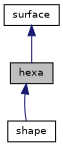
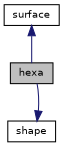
(25, 108) -> (39, 97)
